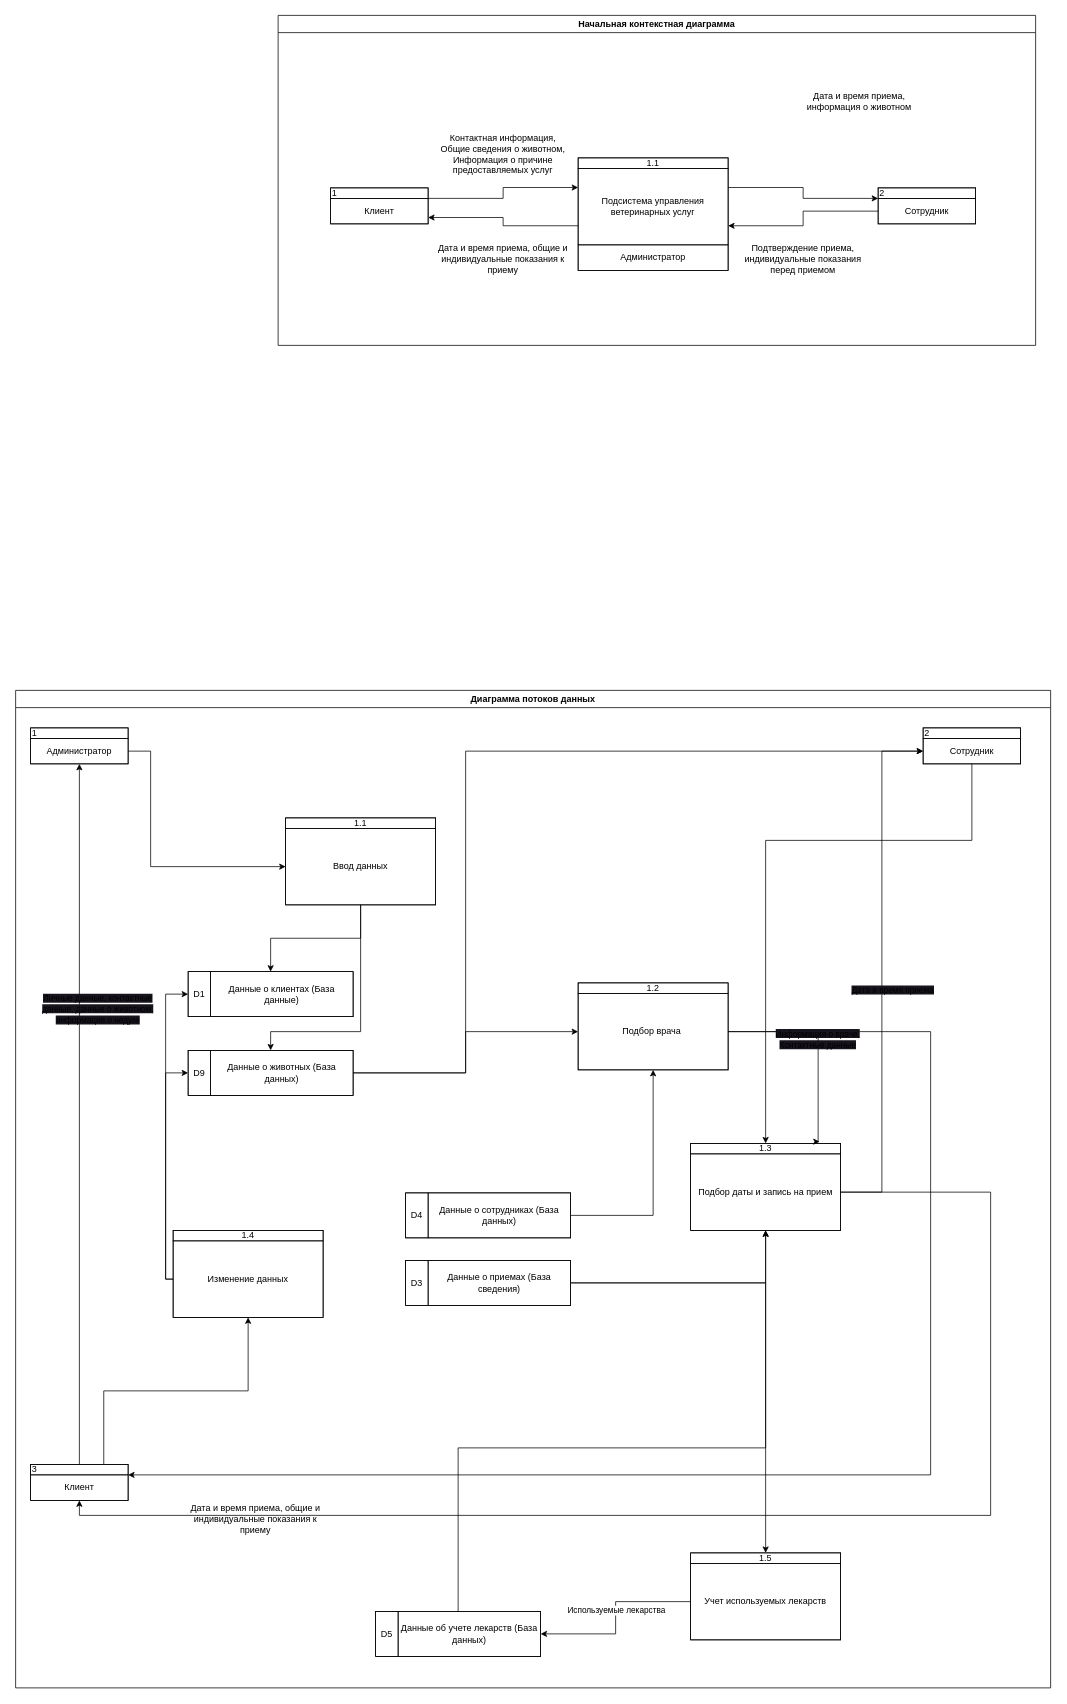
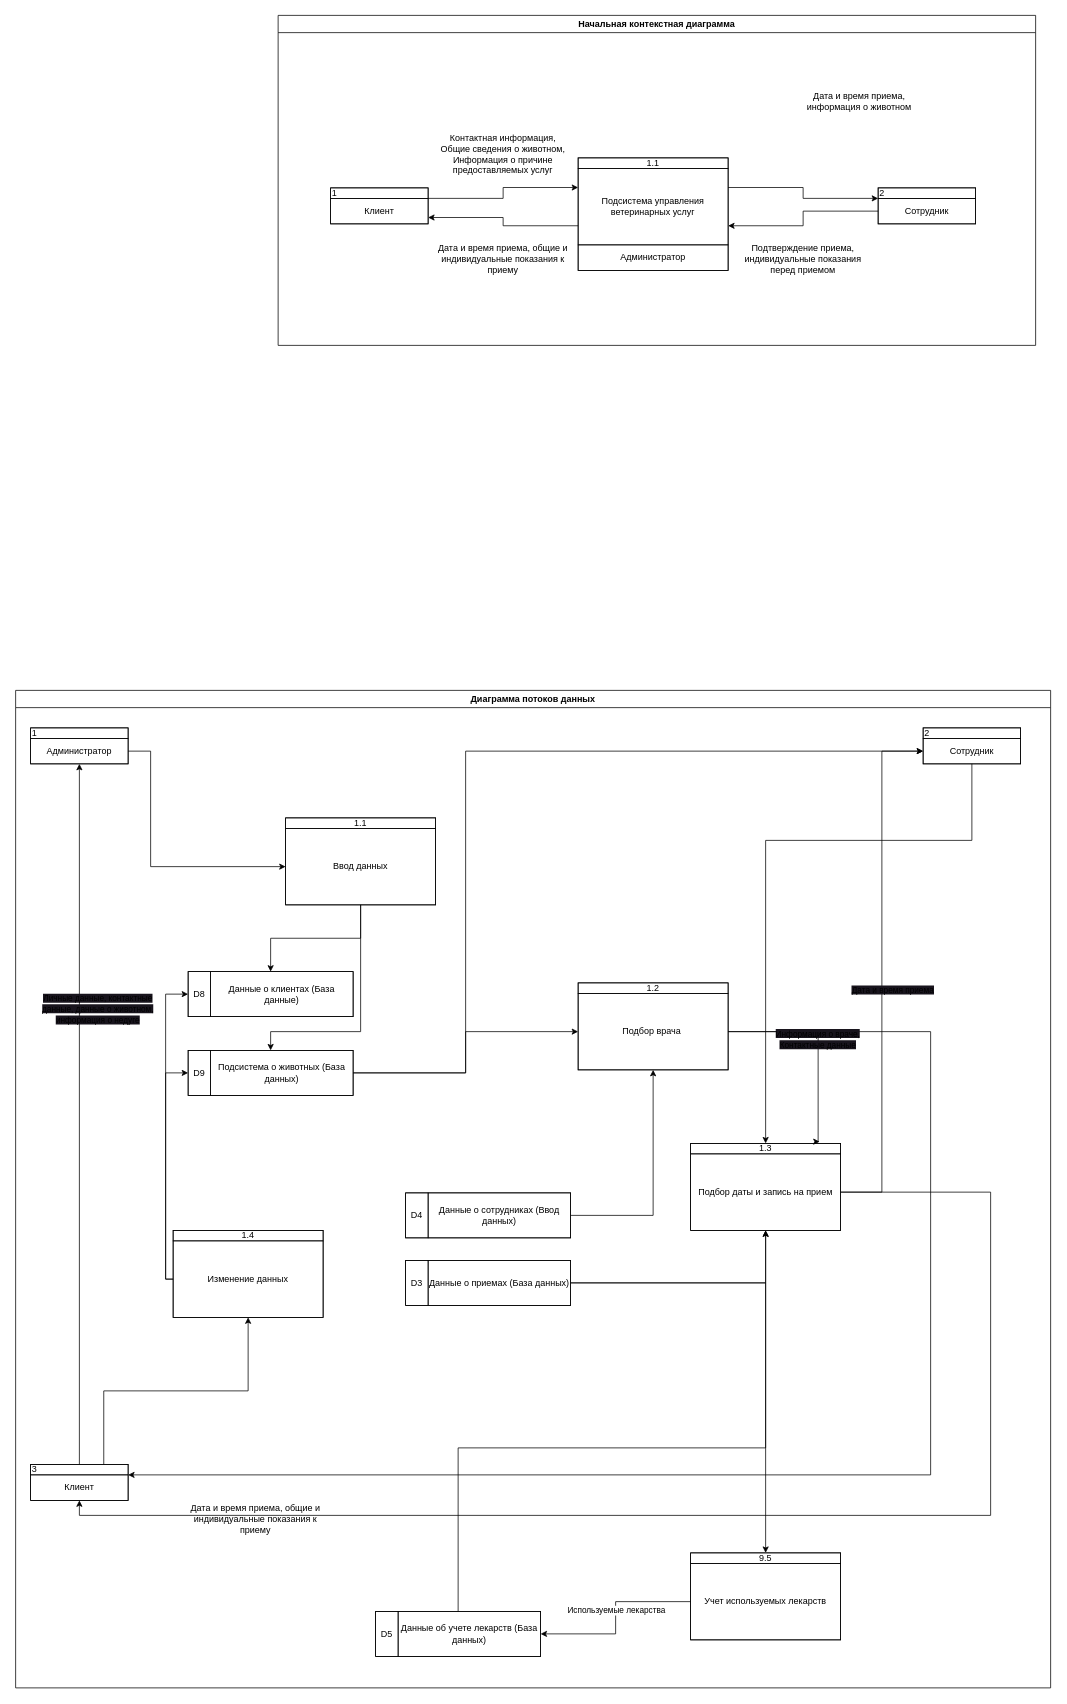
(199, 994) -> (199, 994)
(282, 1073) -> (282, 1073)
(499, 1215) -> (499, 1215)
(499, 1283) -> (499, 1283)
(765, 1558) -> (765, 1558)
